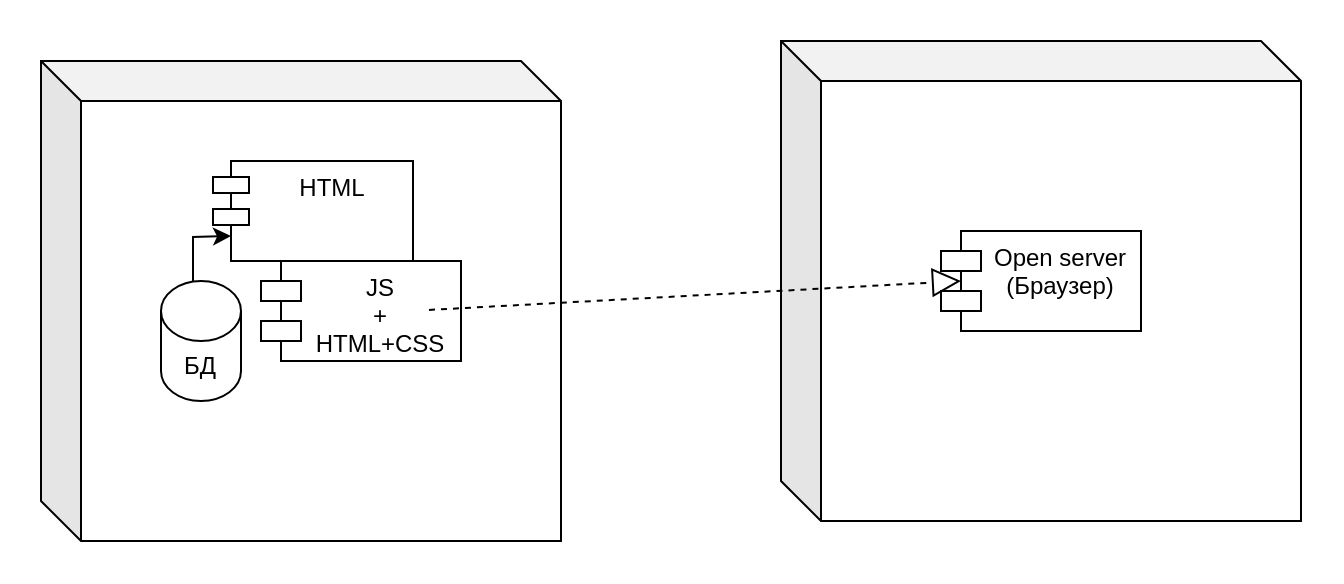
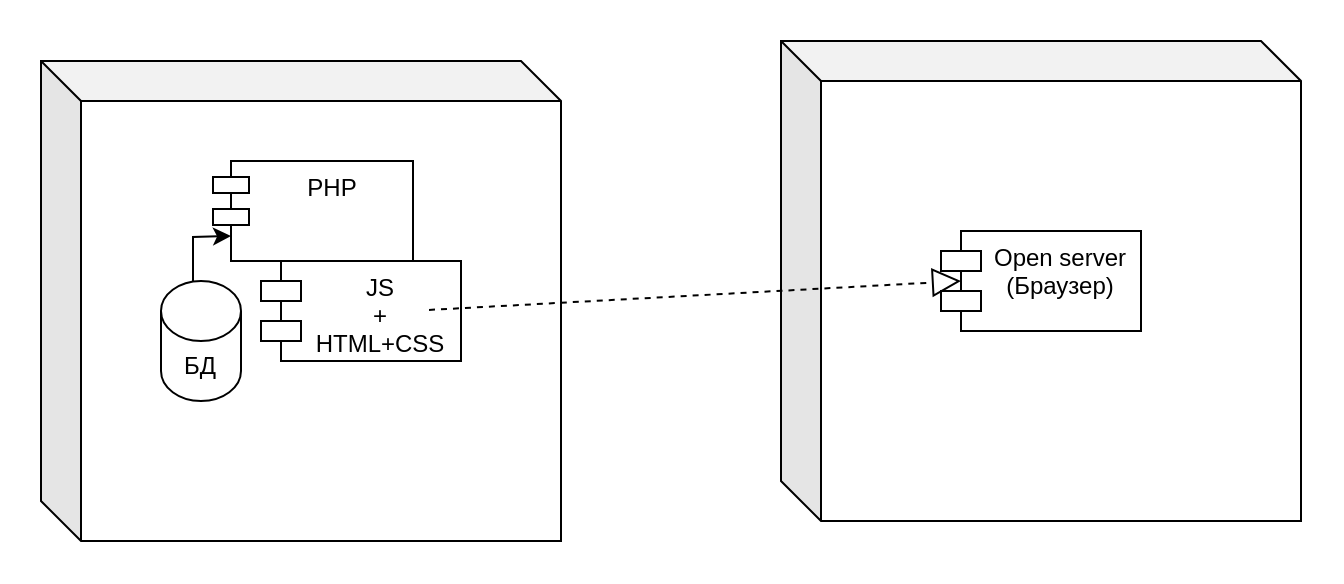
(332, 188) -> (332, 188)
